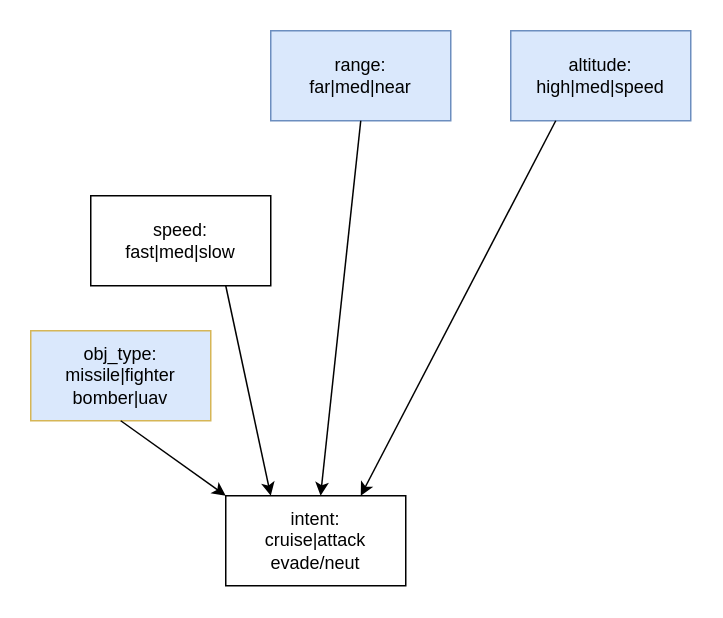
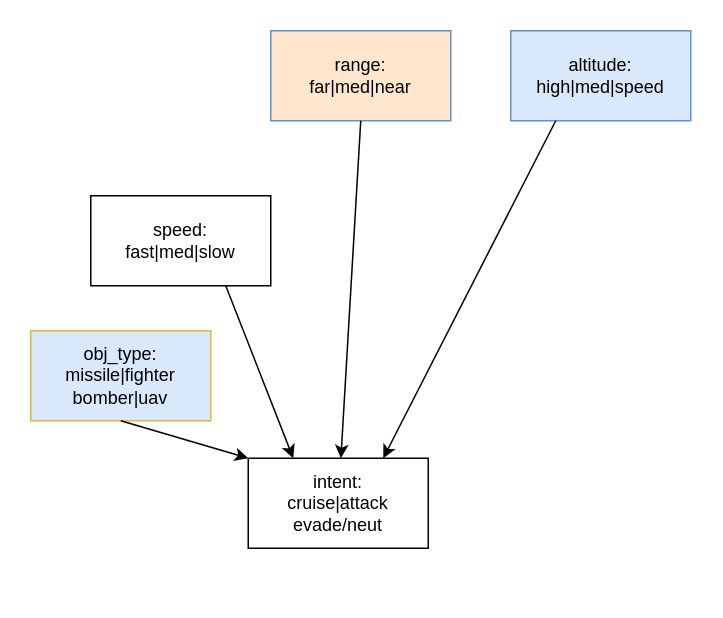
(361, 76) -> (361, 76)
(316, 541) -> (338, 503)
